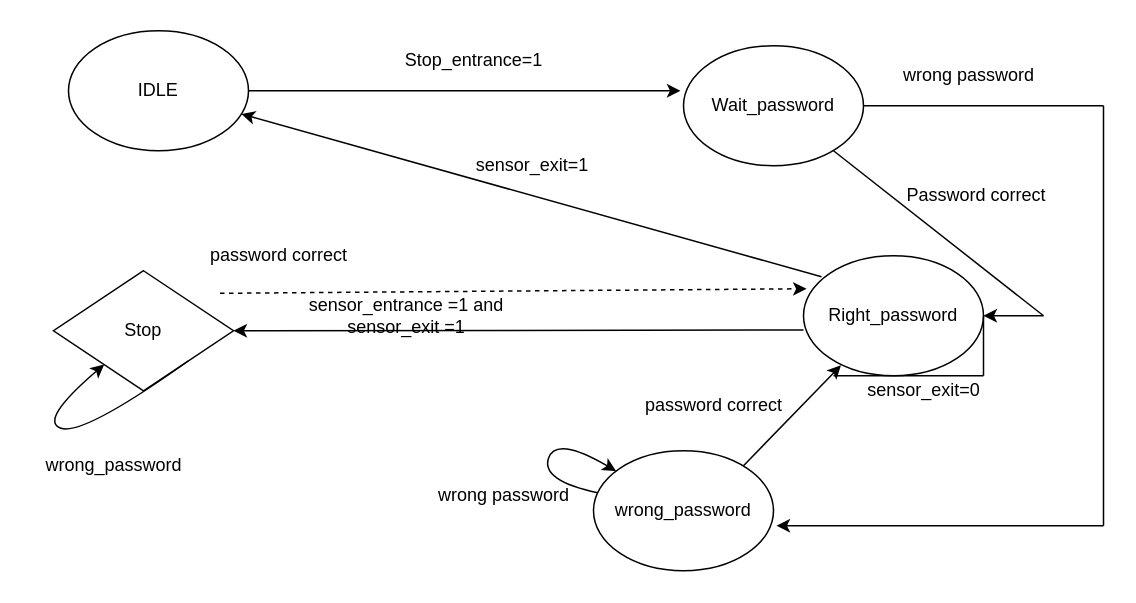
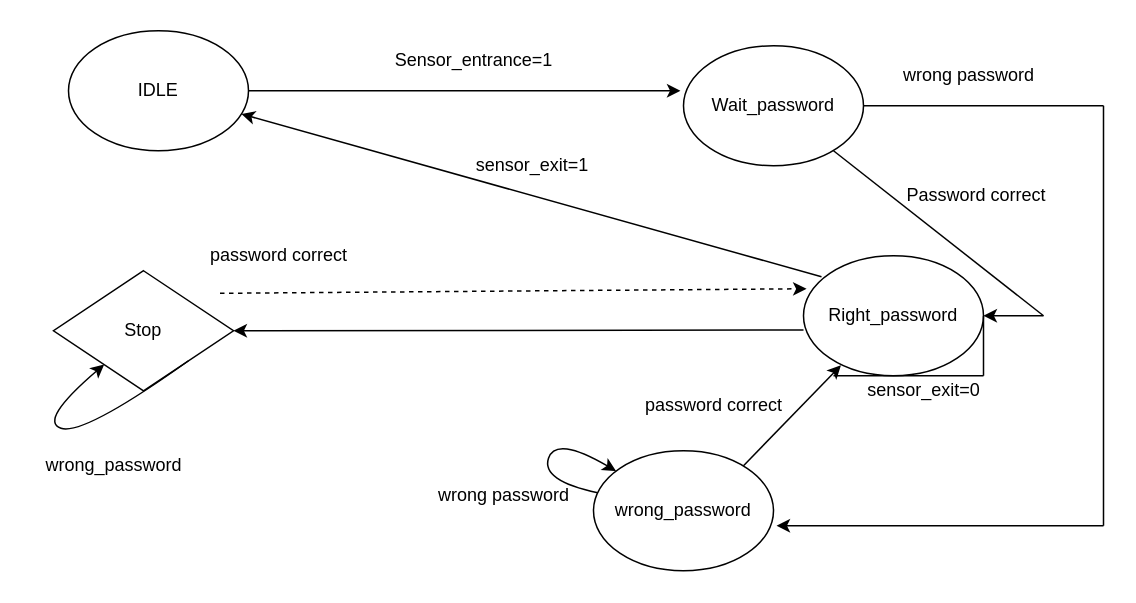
(474, 61) -> (474, 61)
(406, 316) -> none
